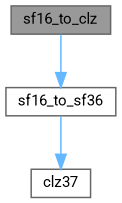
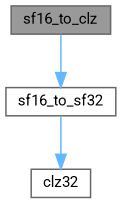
(61, 102) -> (61, 102)
(61, 183) -> (61, 183)
